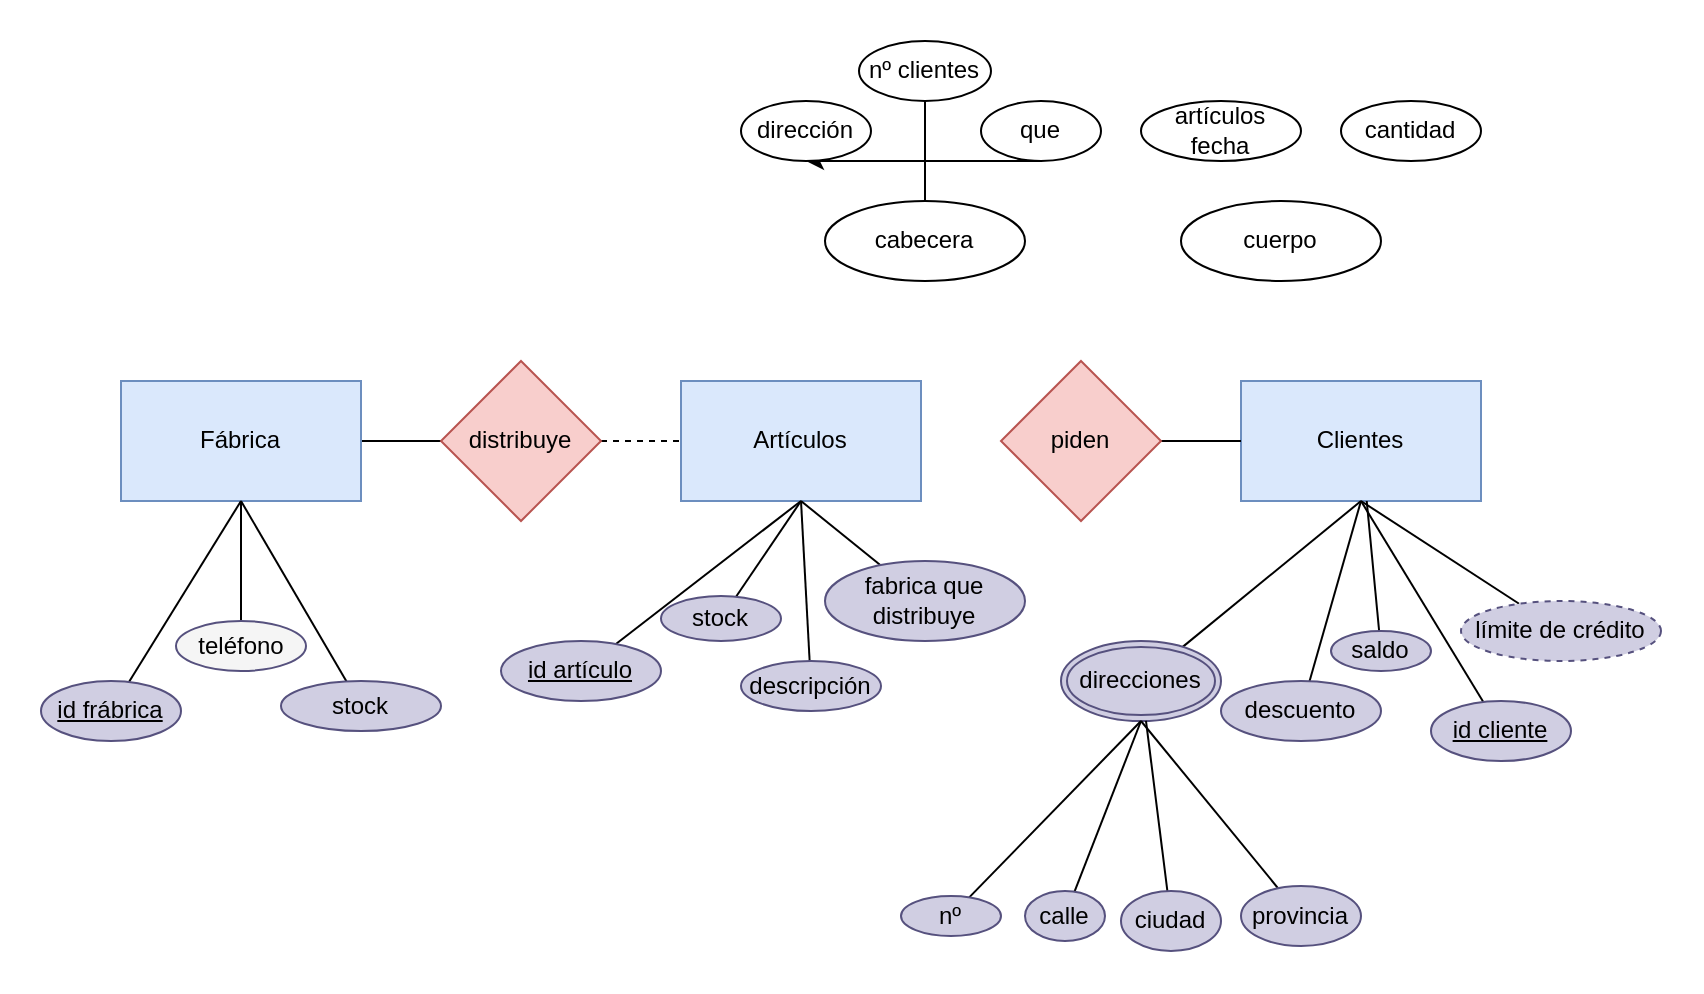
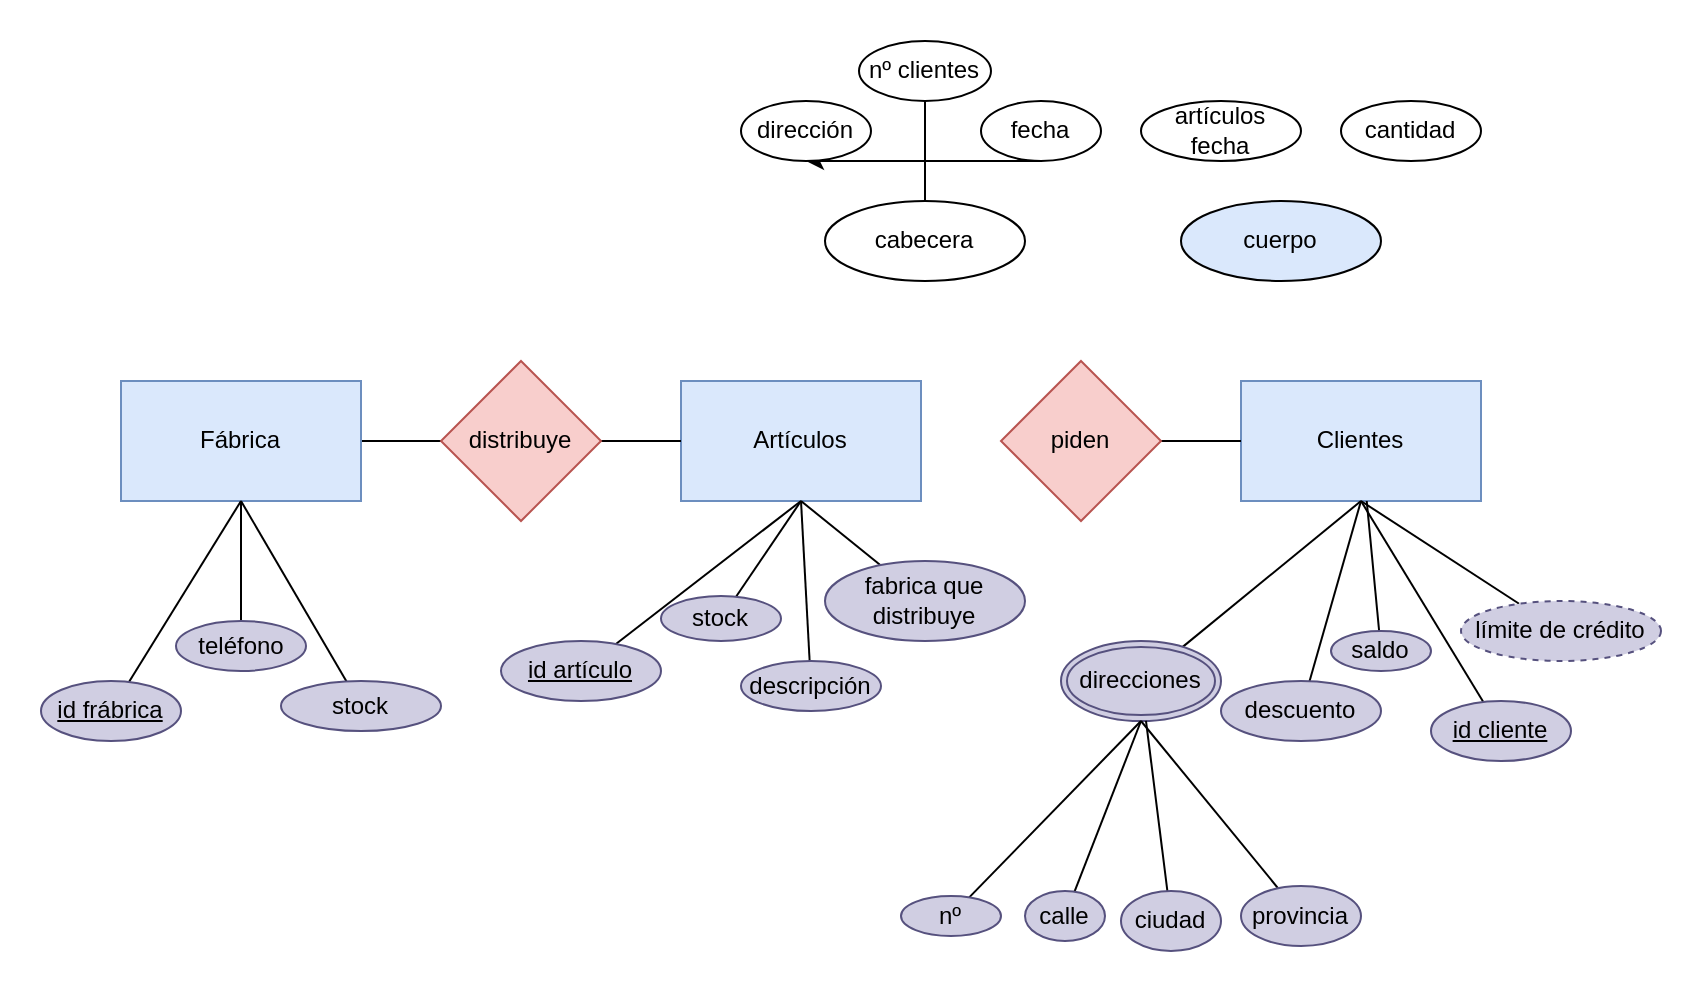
(1041, 131) -> (1041, 131)
(1281, 241) -> (1281, 241)
(643, 441) -> (643, 441)
(241, 646) -> (241, 646)
